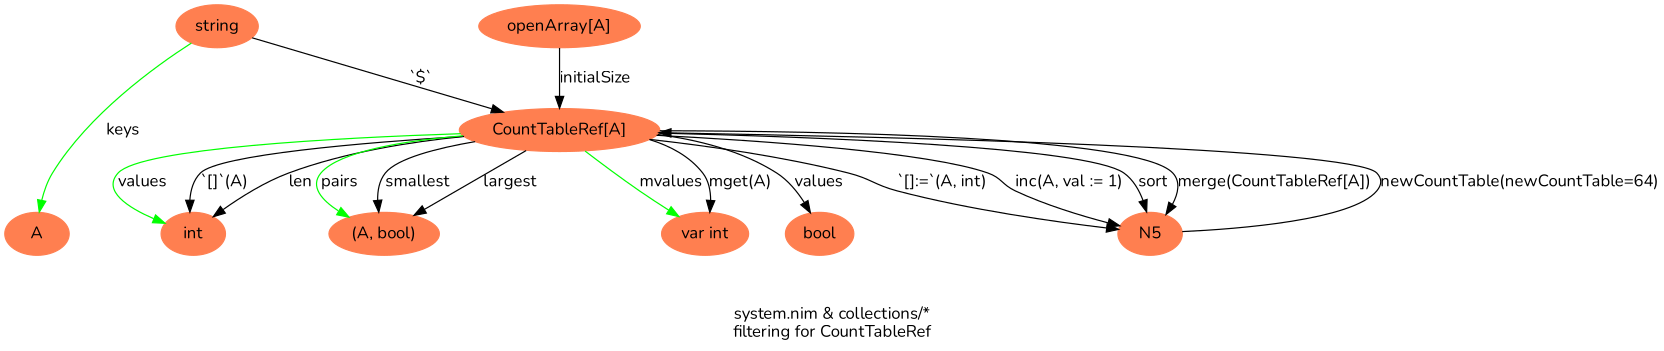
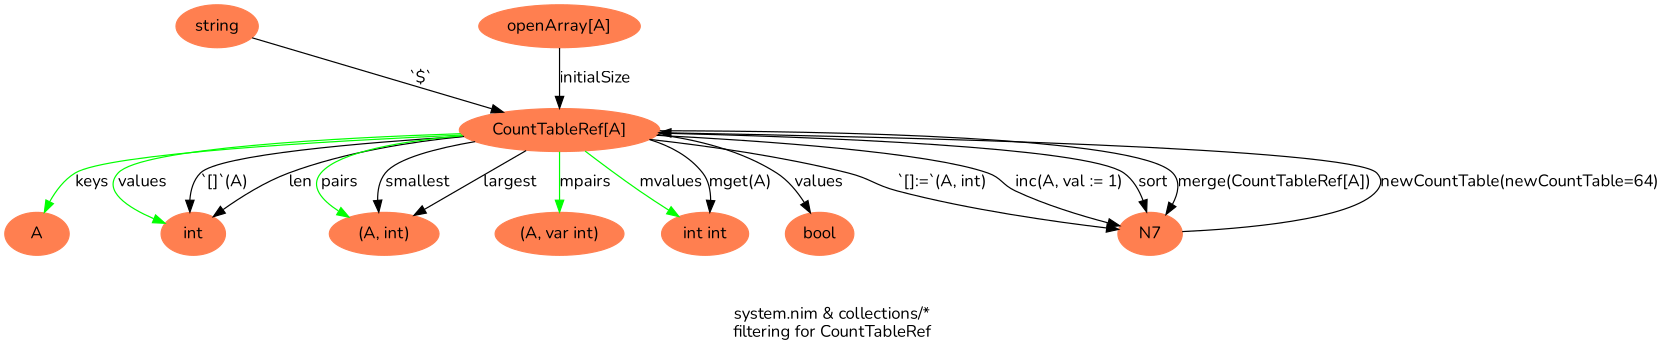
(104, 111) -> (248, 148)
(384, 234) -> (384, 234)
none -> (560, 234)
(705, 234) -> (705, 234)
(1150, 234) -> (1150, 234)
